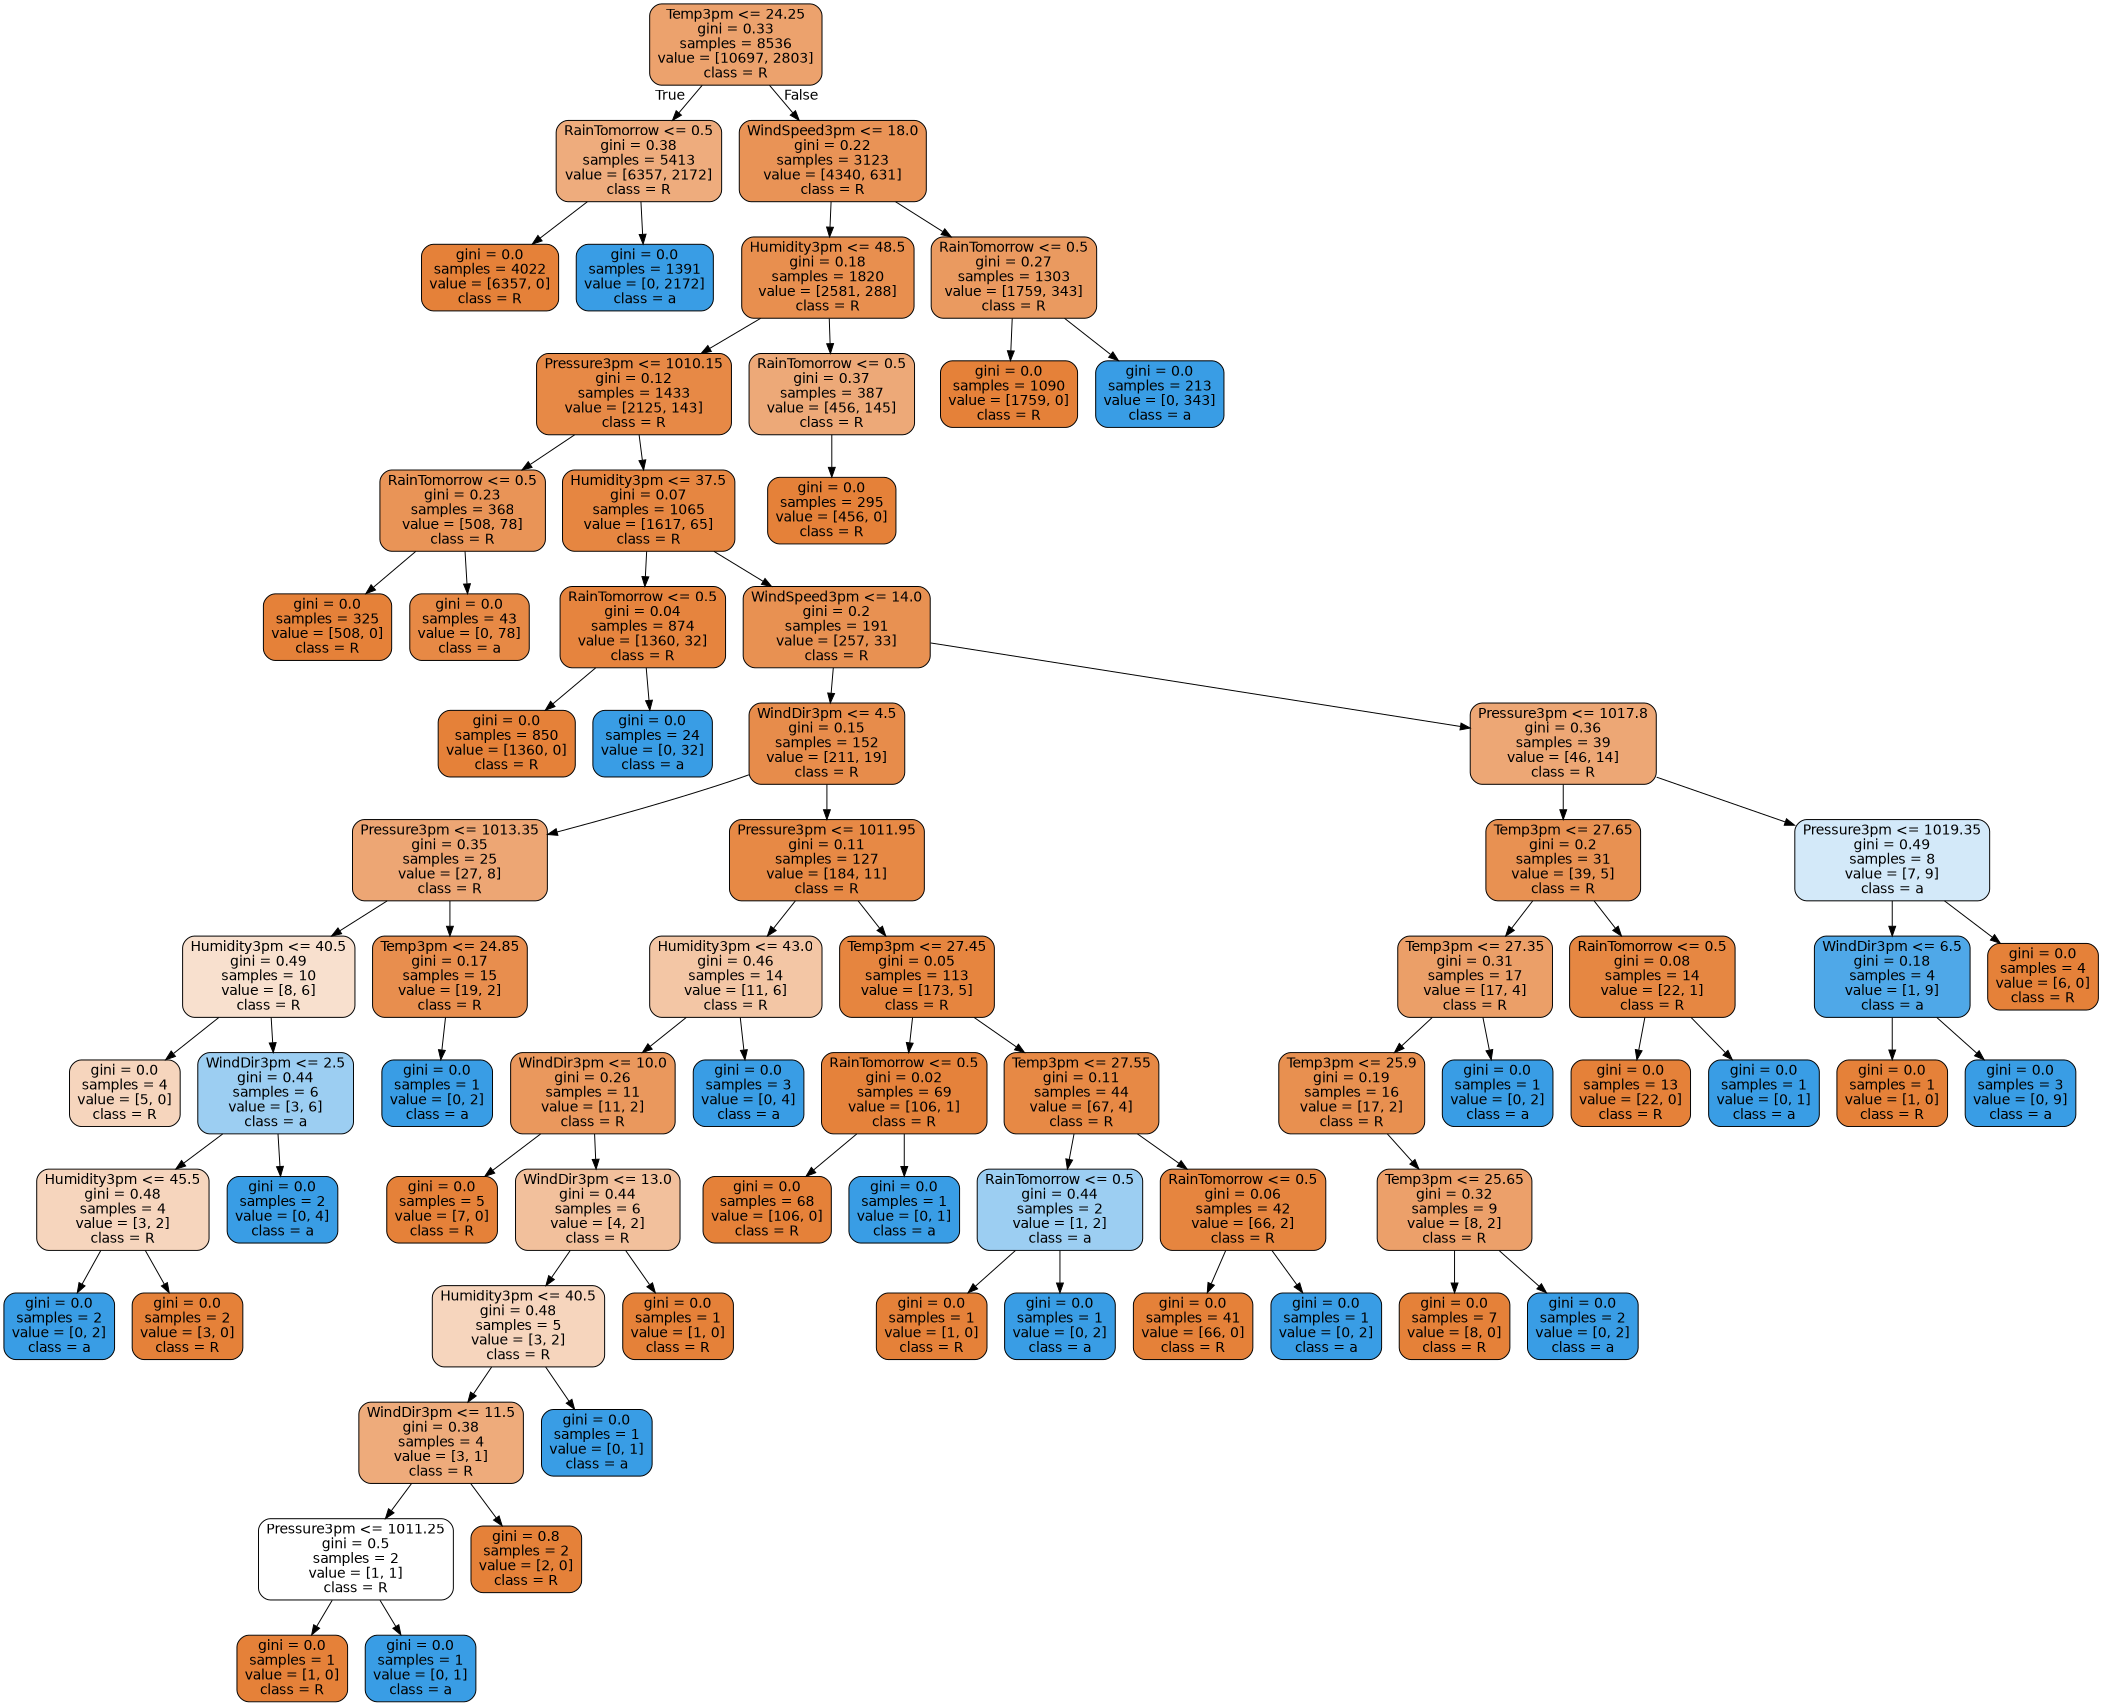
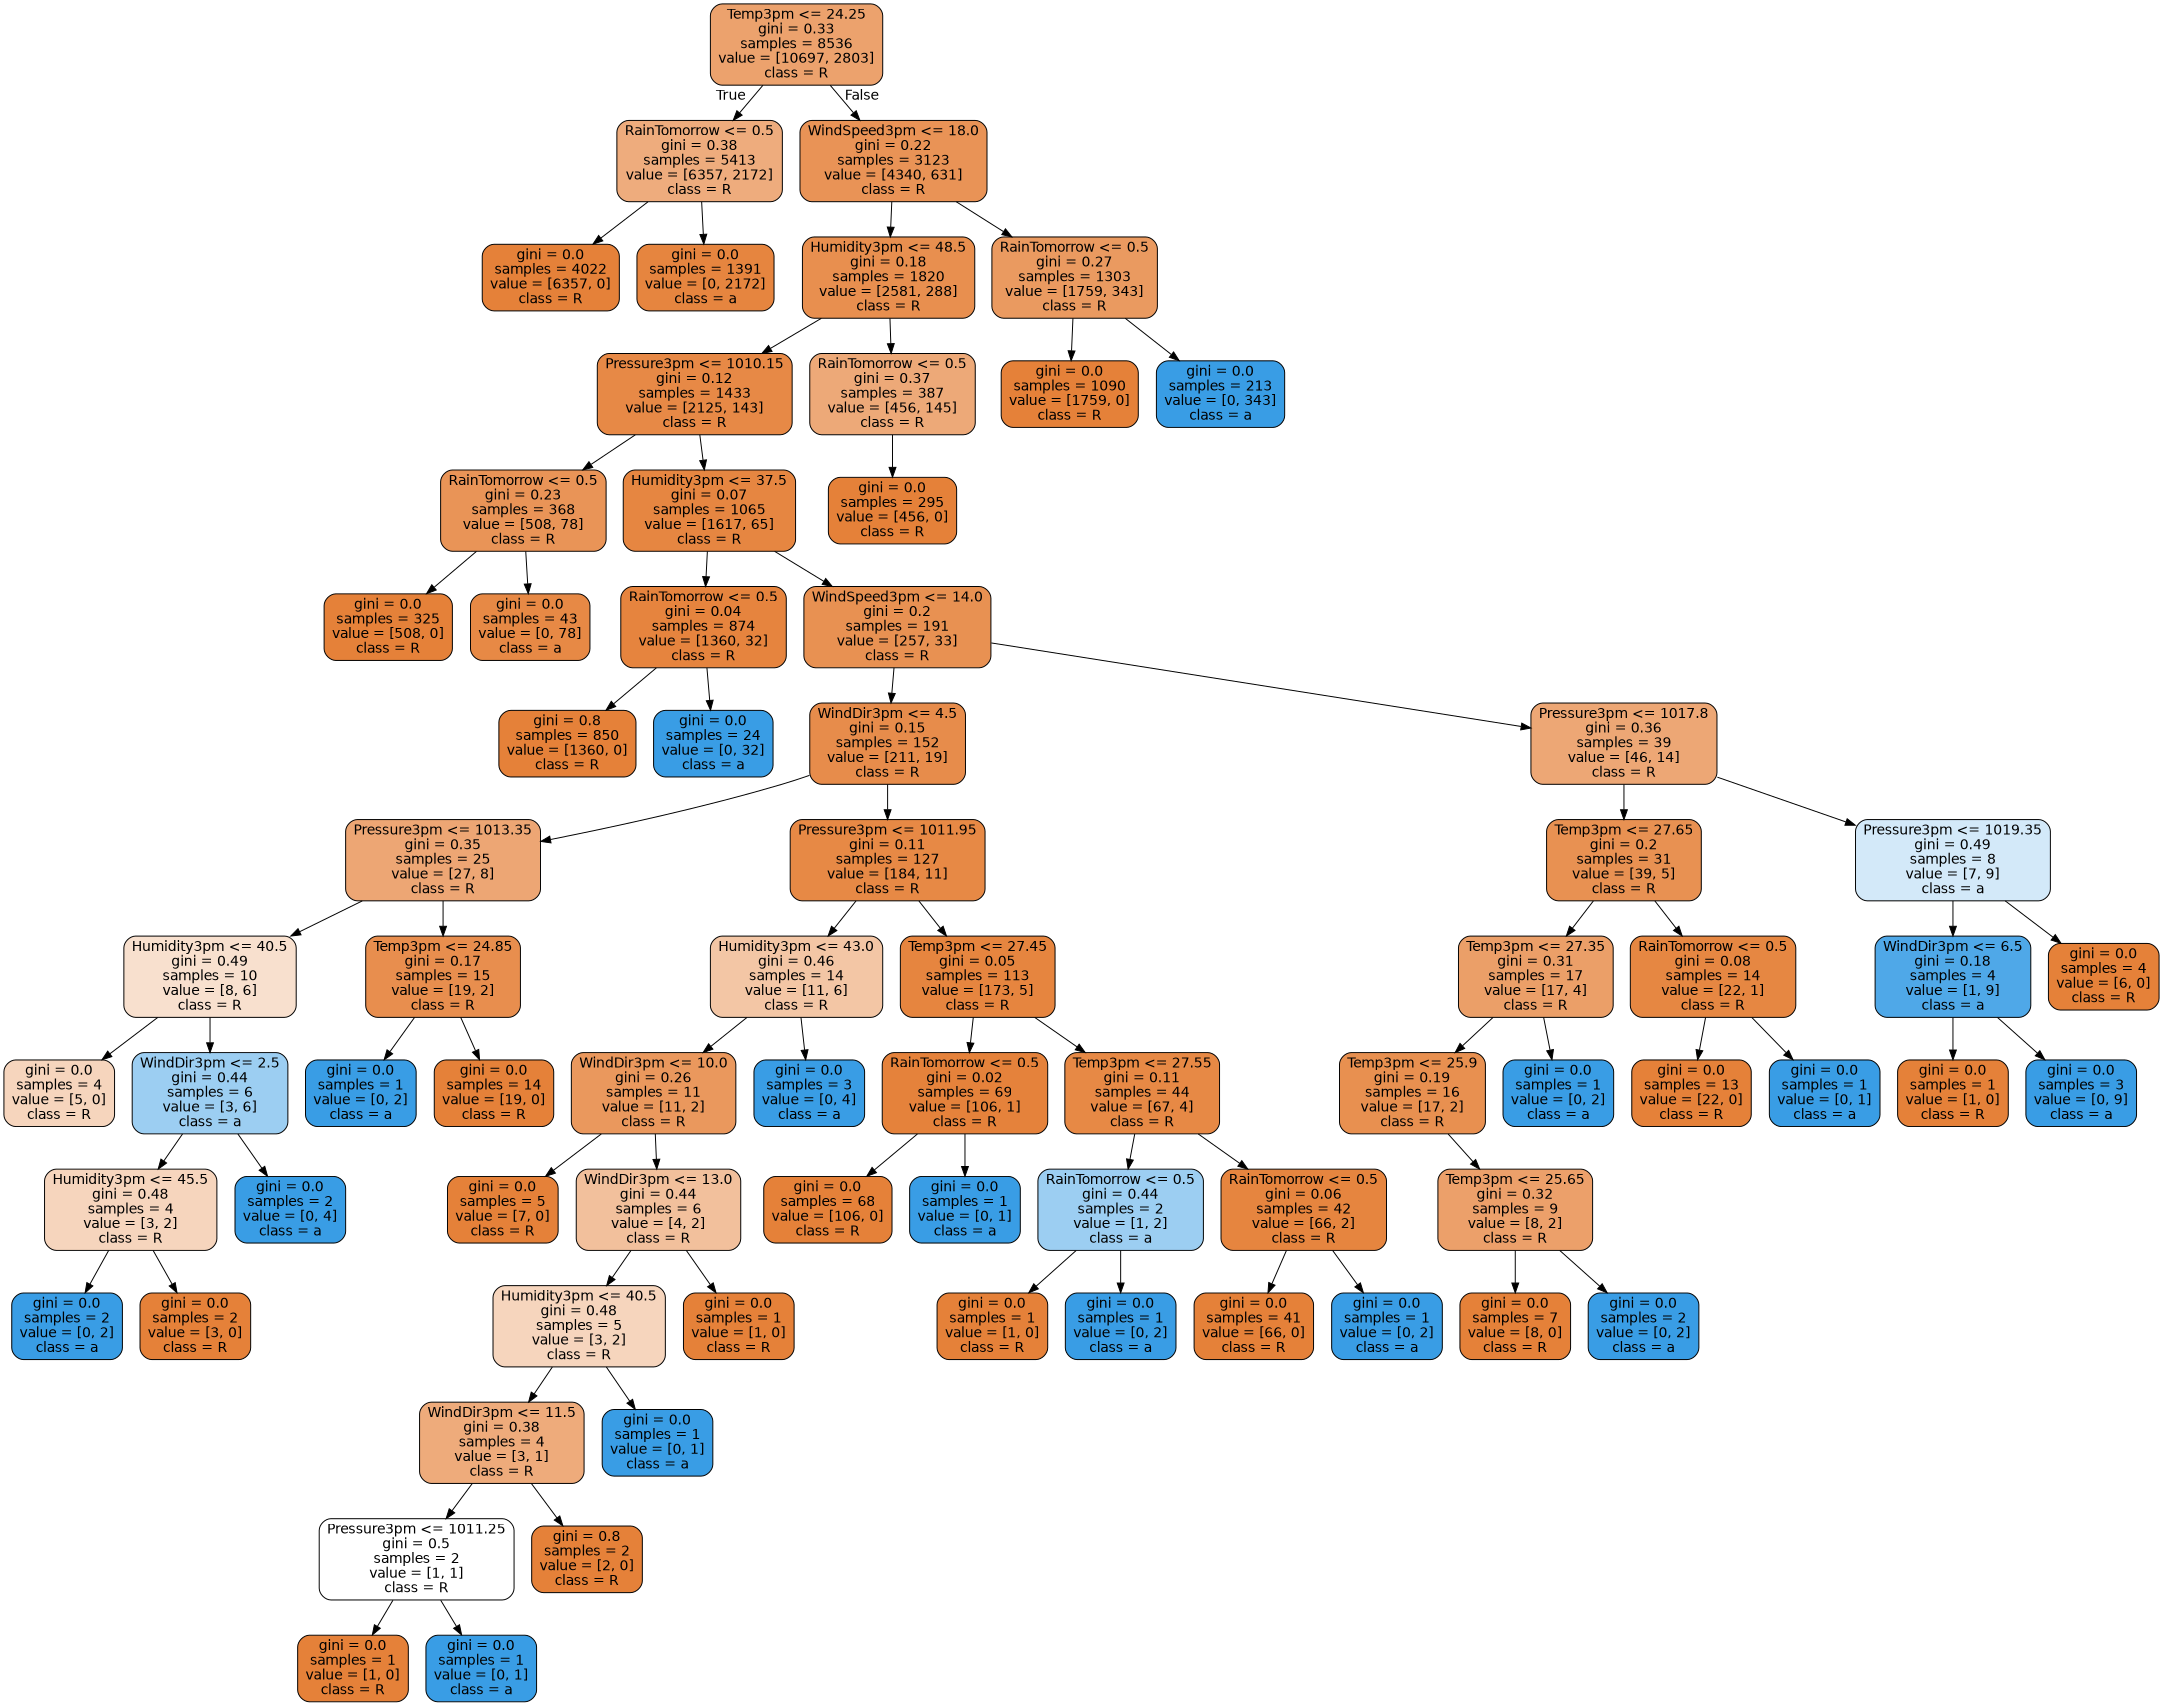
(645, 278) -> (705, 278)
(507, 744) -> (567, 744)
none -> (494, 1093)
